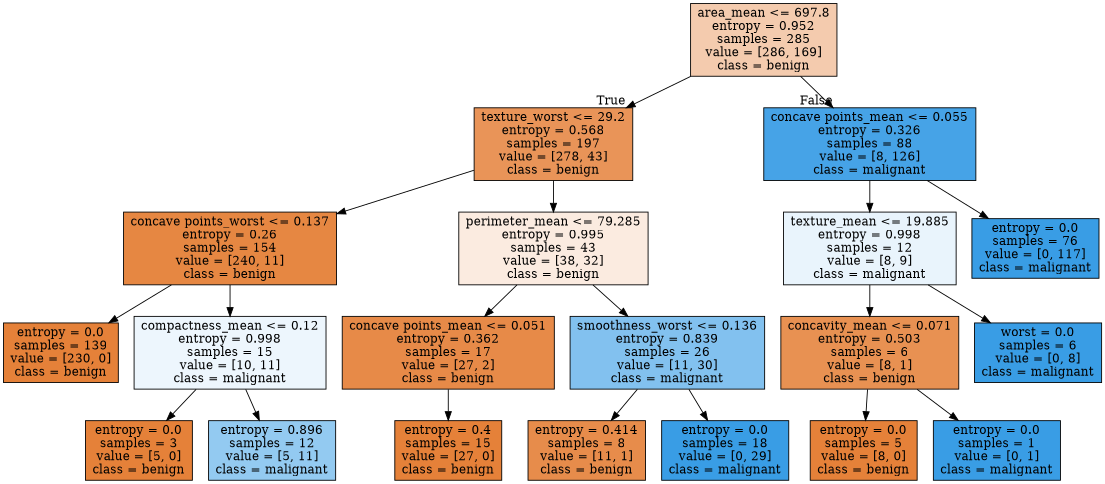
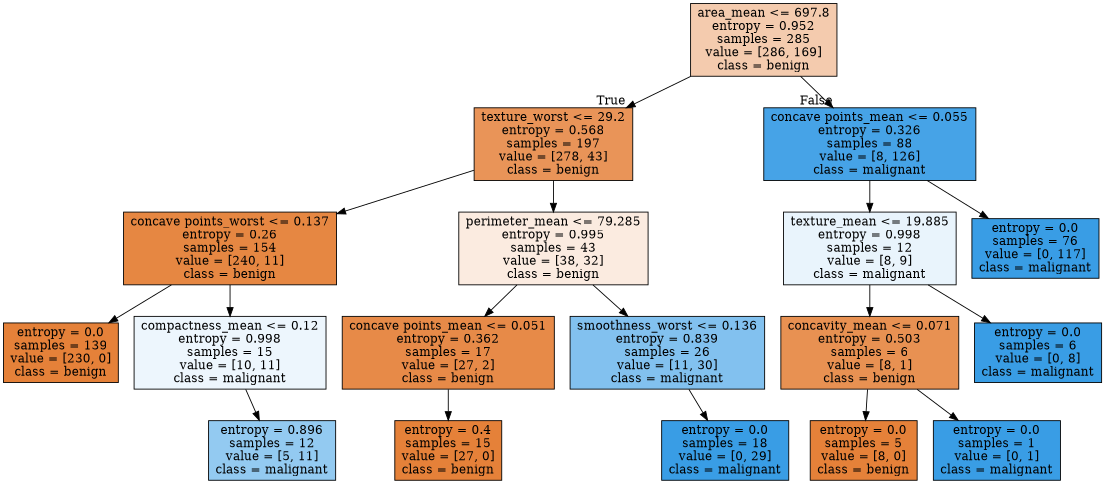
(1038, 353) -> (1038, 353)
(139, 450) -> none
(587, 450) -> none
